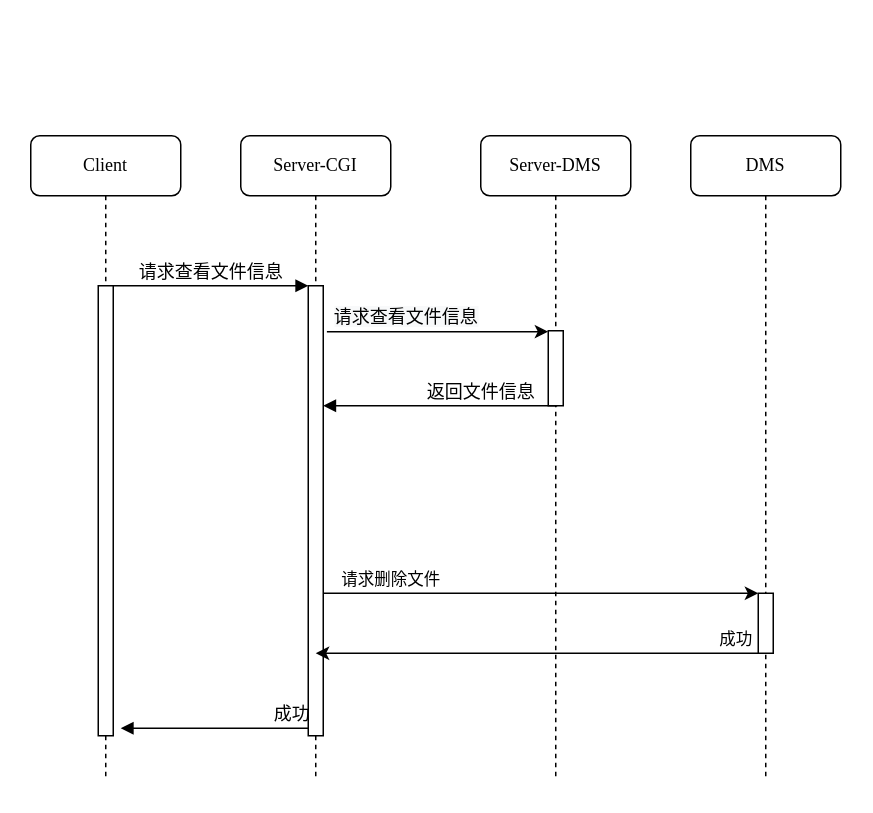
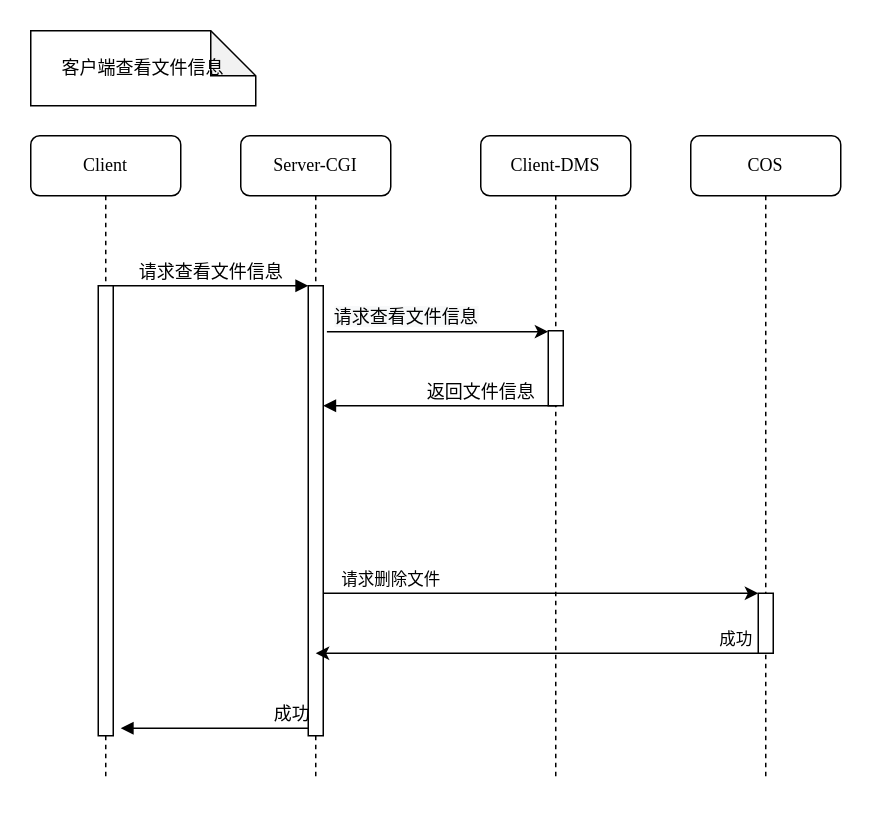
none -> (143, 68)
(556, 166) -> (556, 166)
(766, 166) -> (766, 166)
